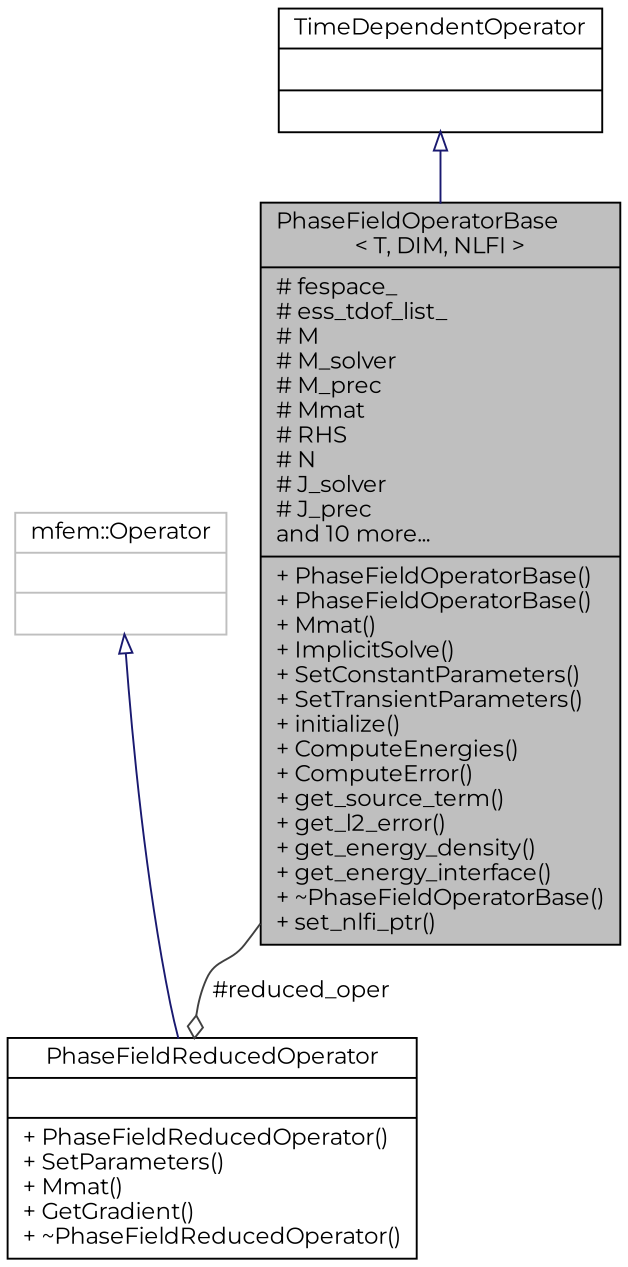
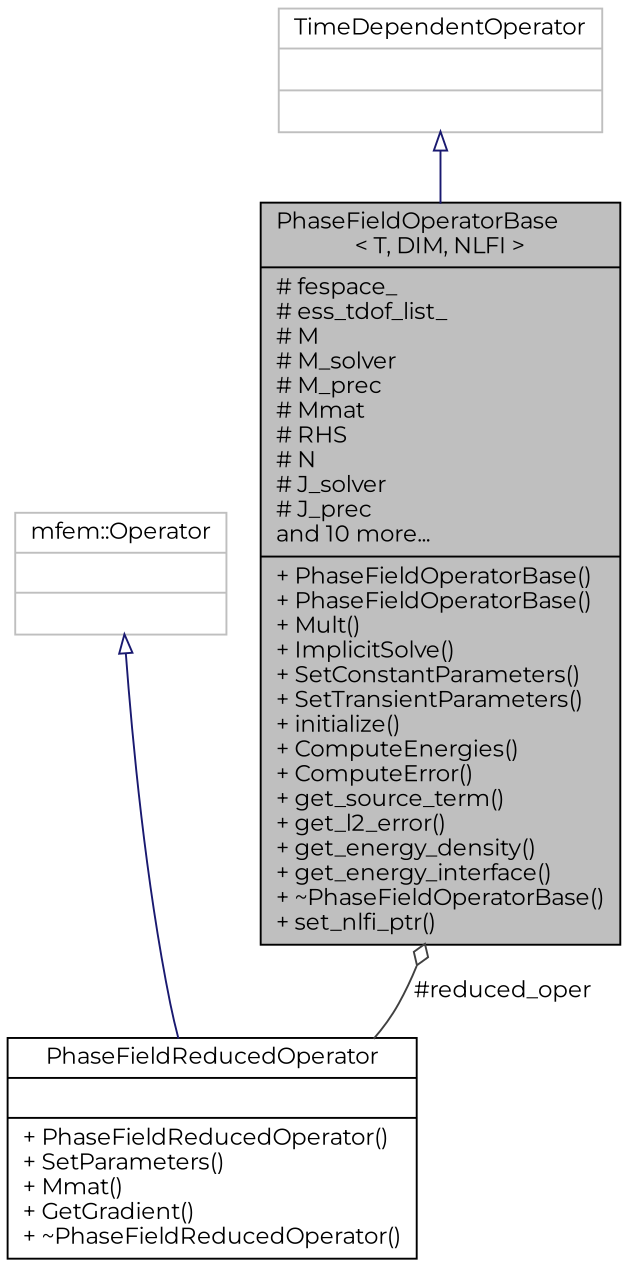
(440, 70) -> (440, 70)
(326, 626) -> (319, 626)
(219, 964) -> (398, 1004)
